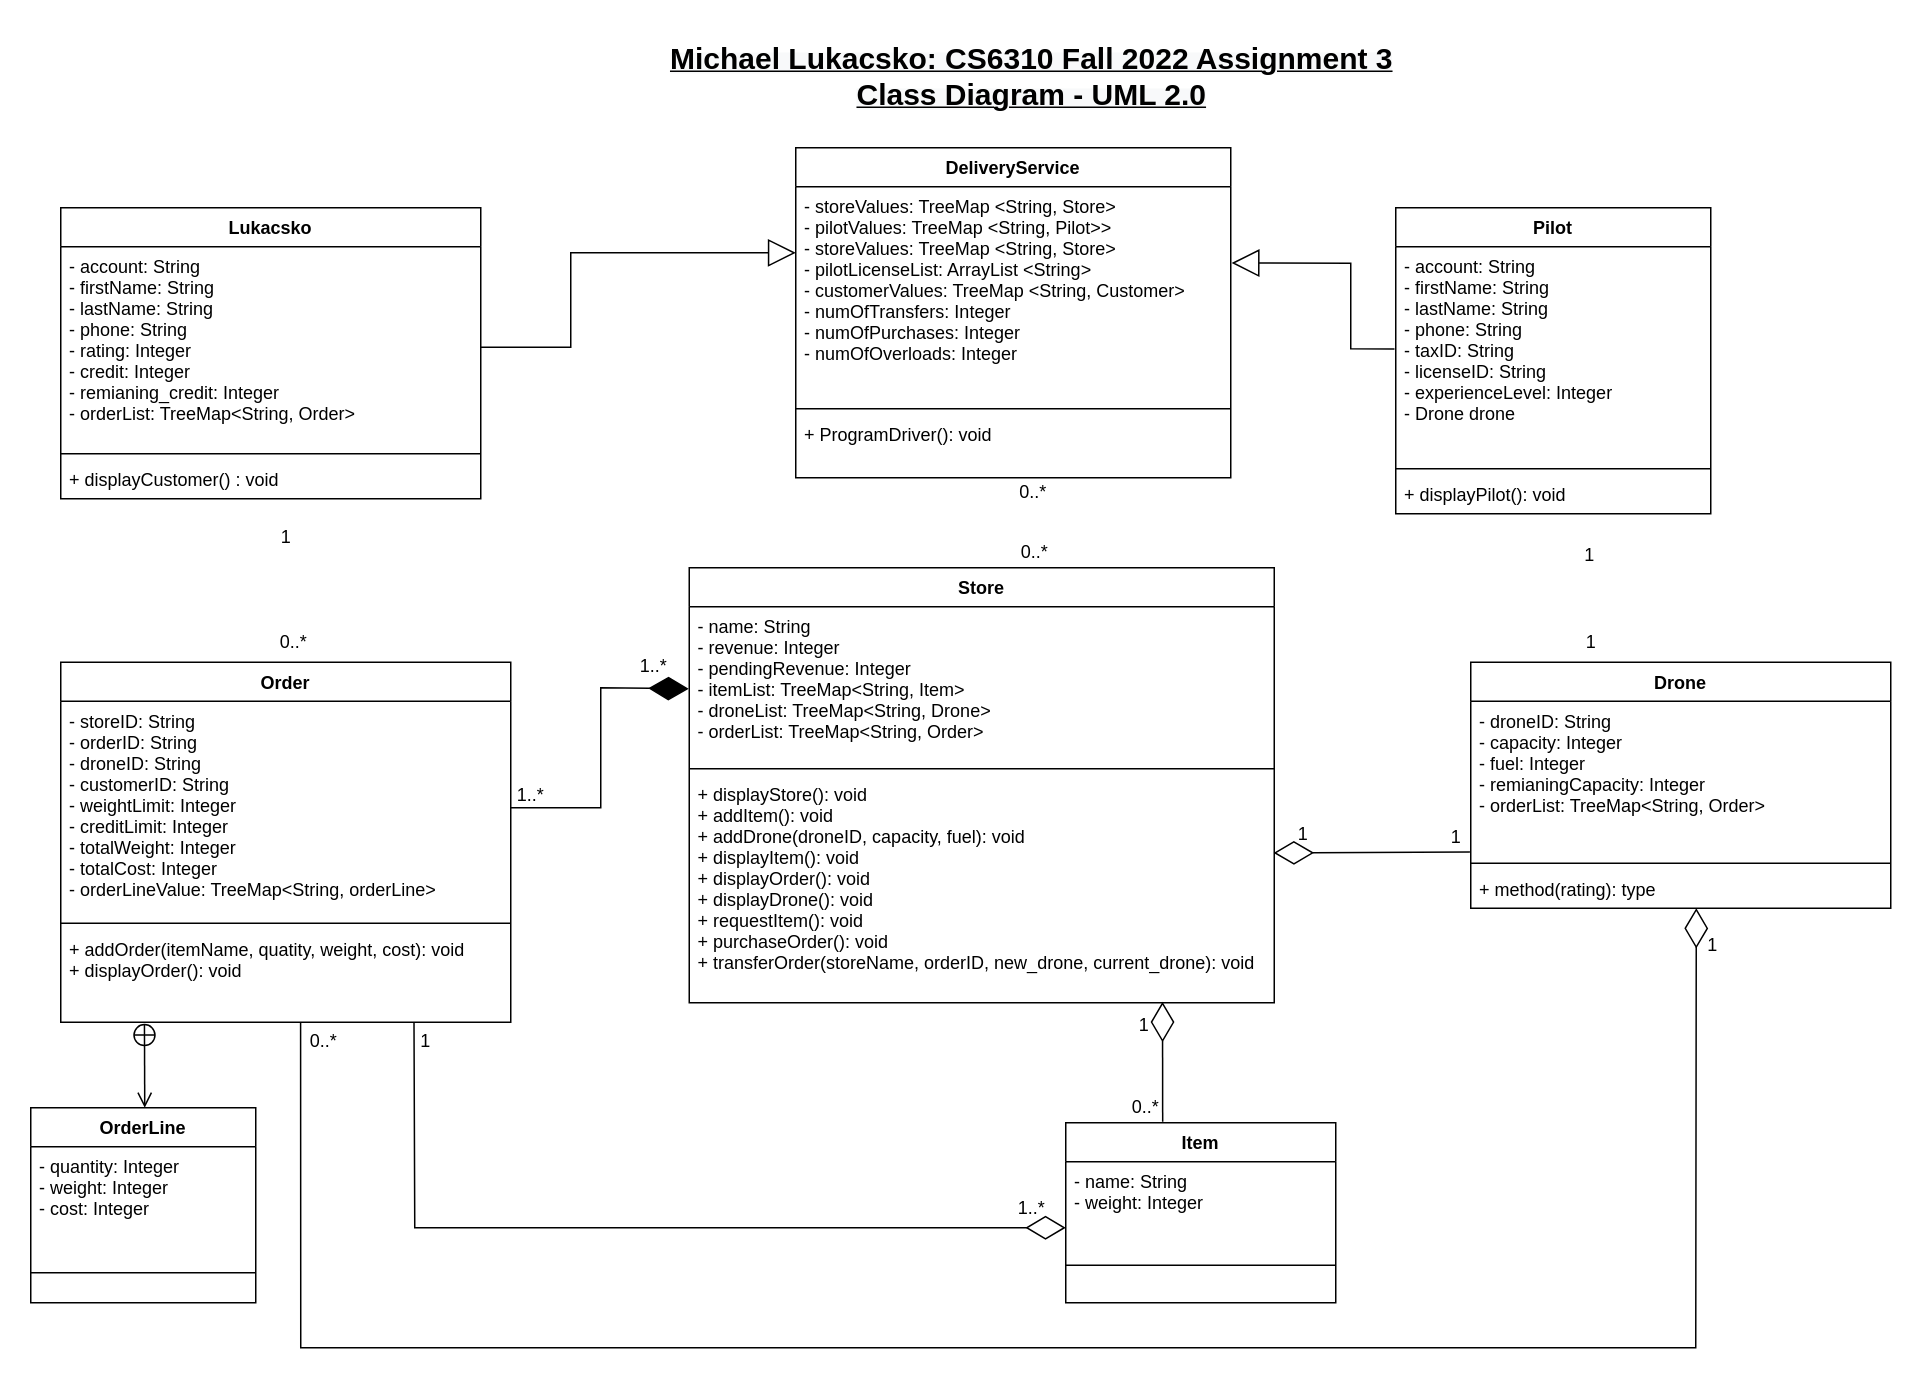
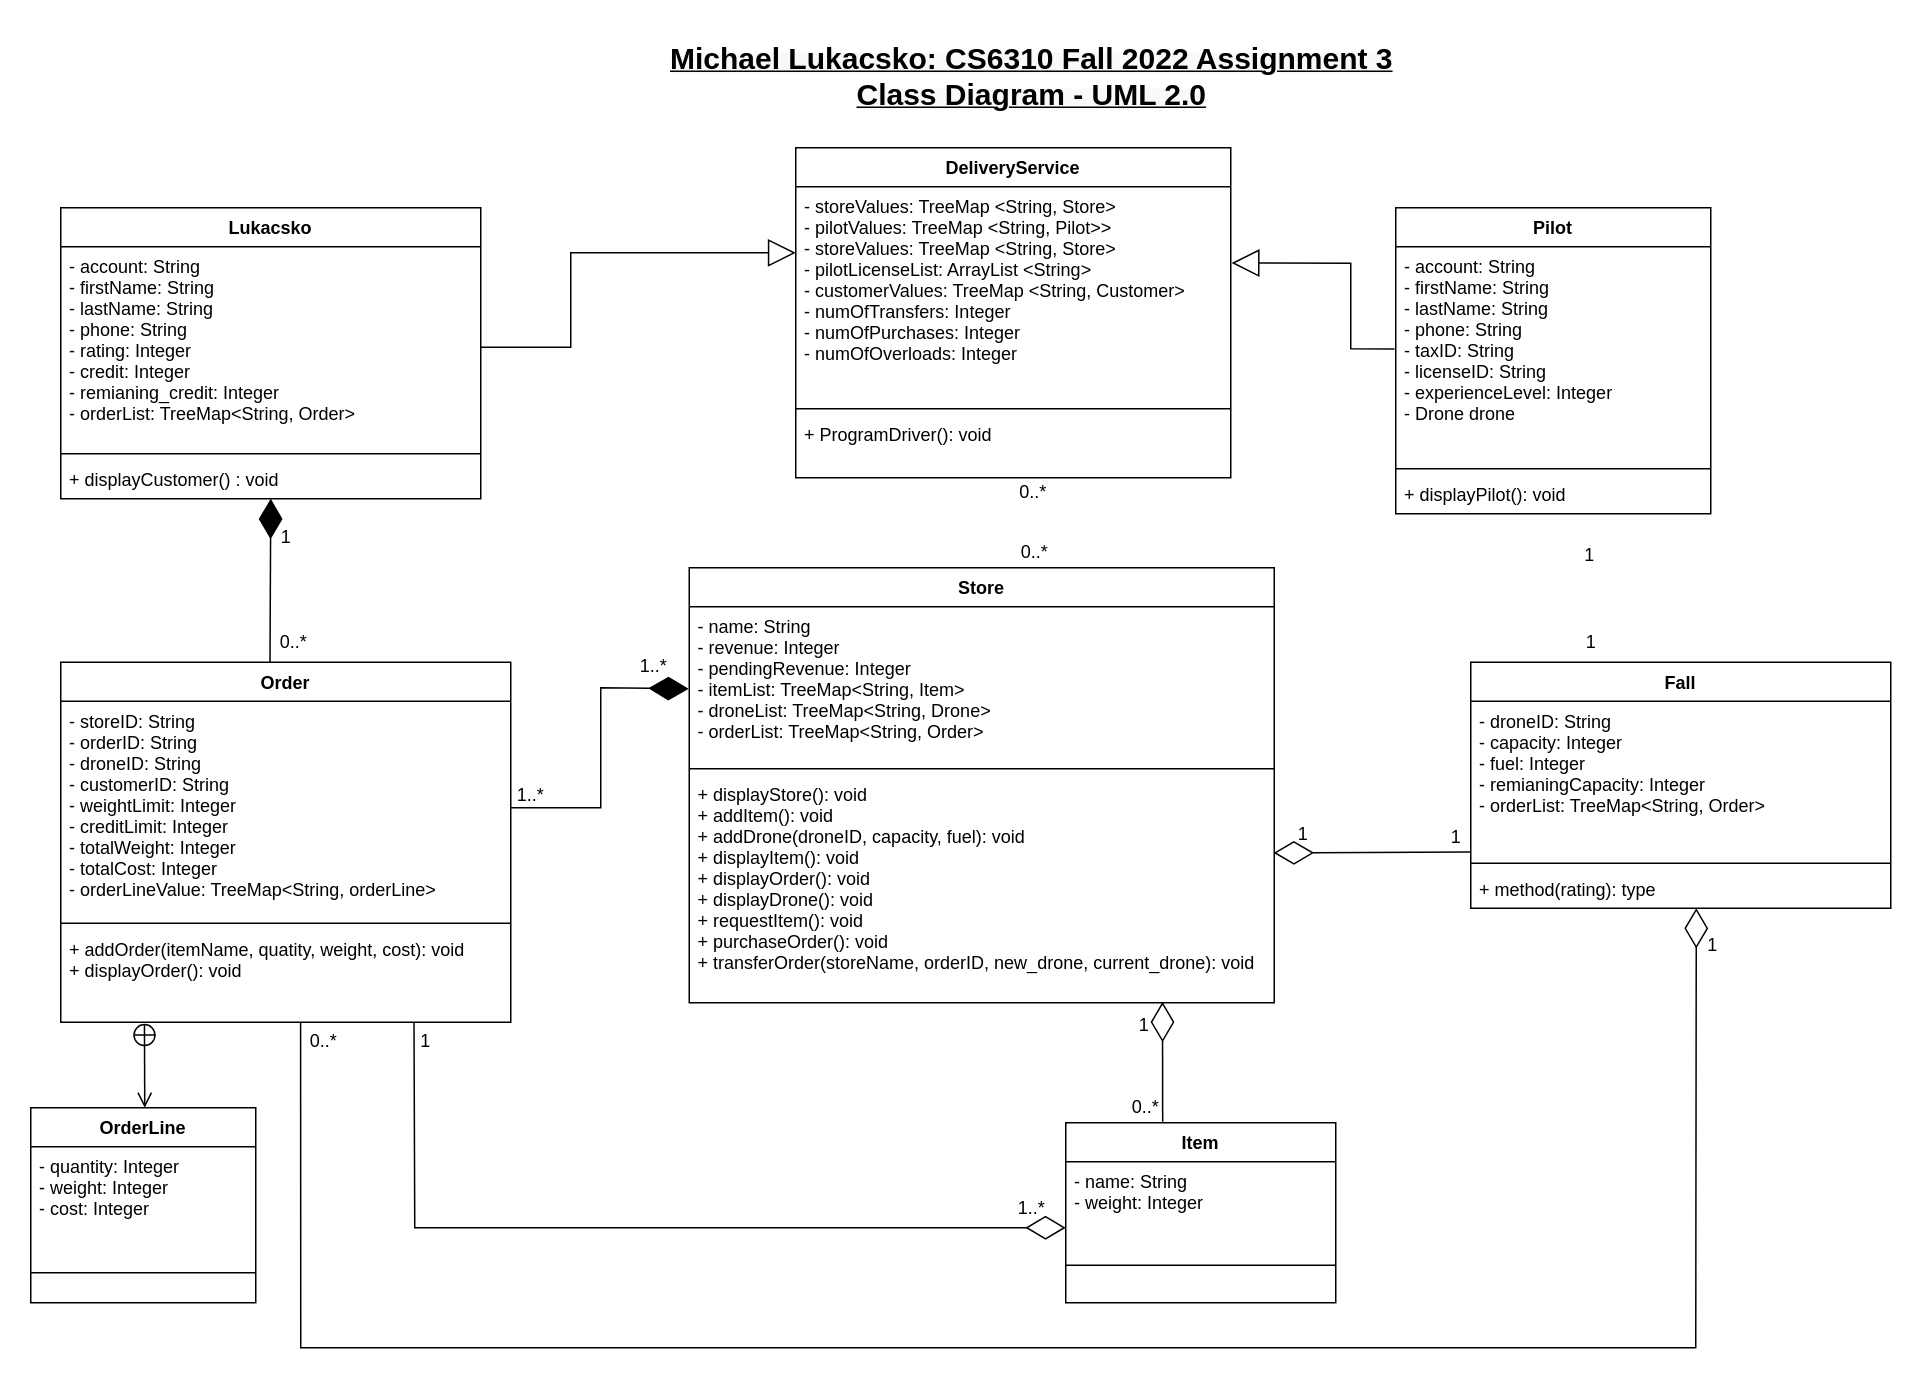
none -> (270, 600)
(1680, 683) -> (1680, 683)
